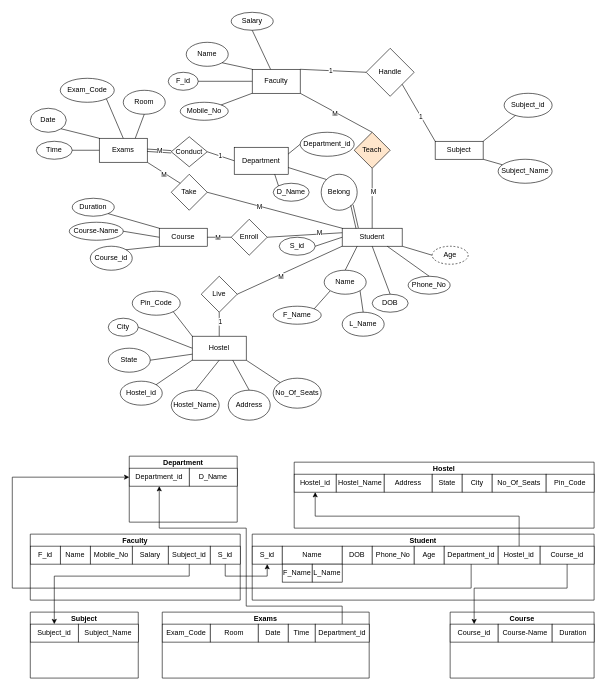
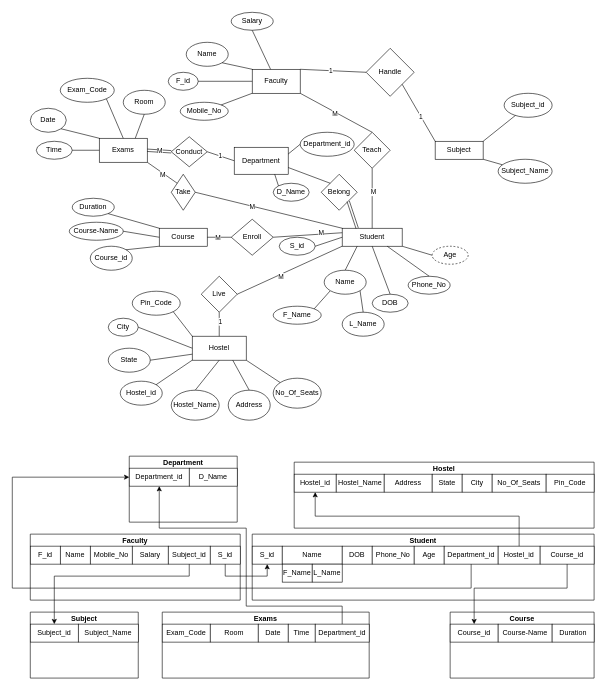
(372, 150) -> (372, 150)
(189, 192) -> (183, 192)
(339, 192) -> (339, 192)
(249, 237) -> (252, 237)
